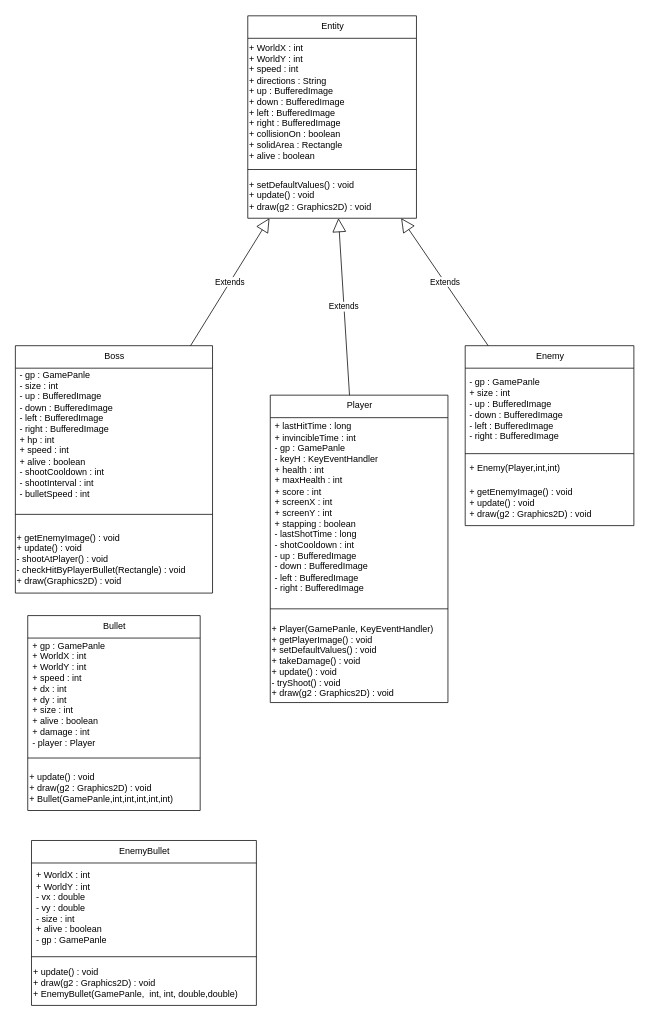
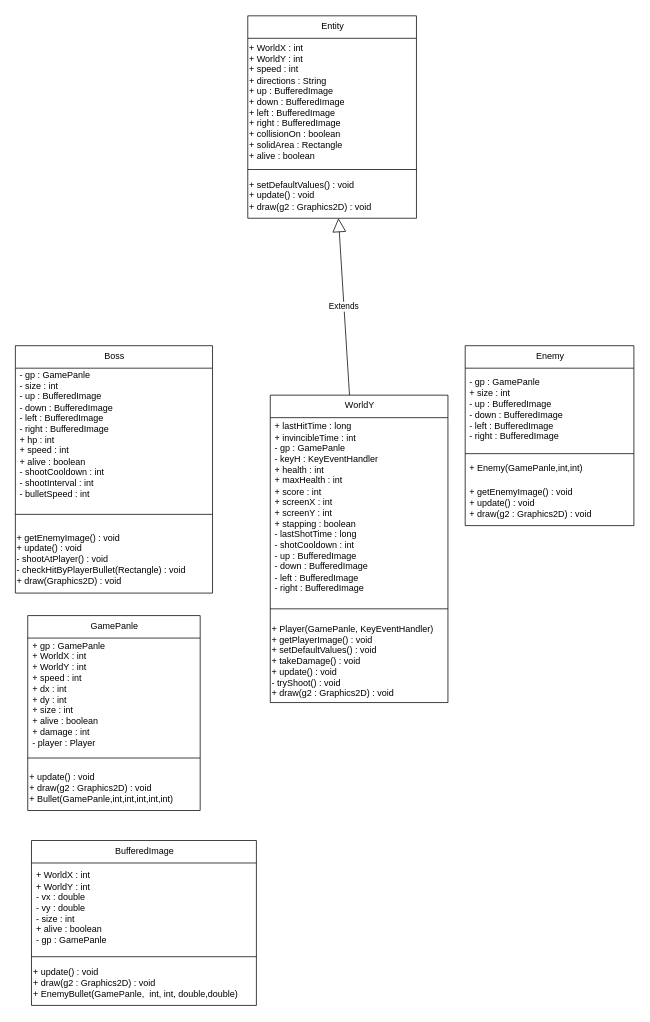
(227, 287) -> none
(449, 287) -> none
(360, 406) -> (360, 406)
(521, 468) -> (528, 468)
(115, 626) -> (115, 626)
(145, 851) -> (145, 851)
